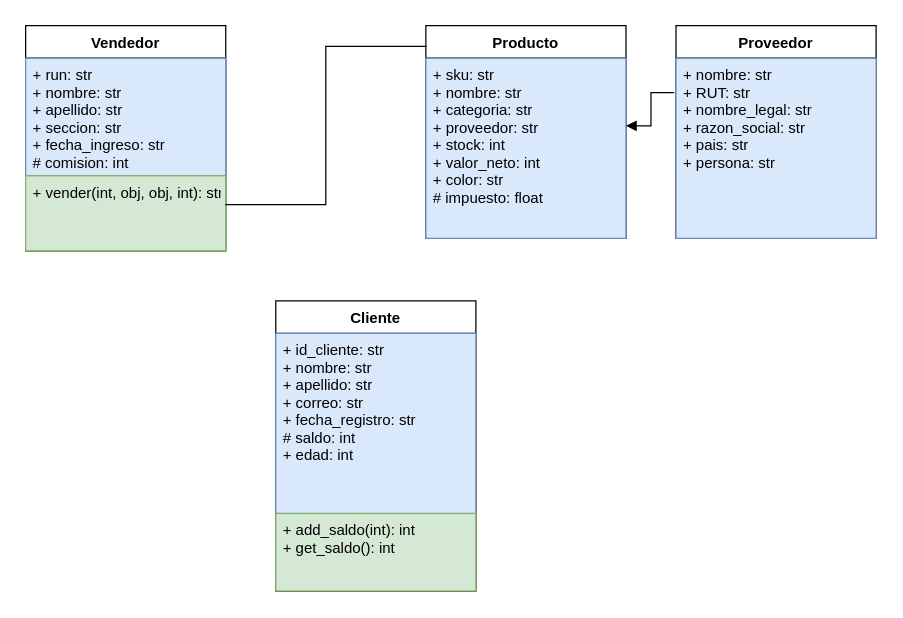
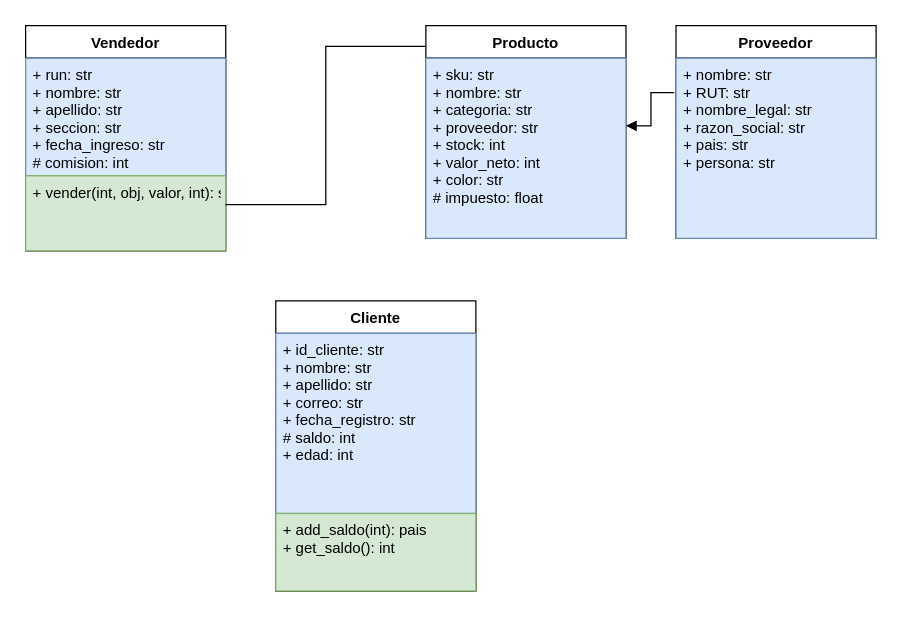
(150, 193) -> (156, 193)
(359, 530) -> (363, 530)
